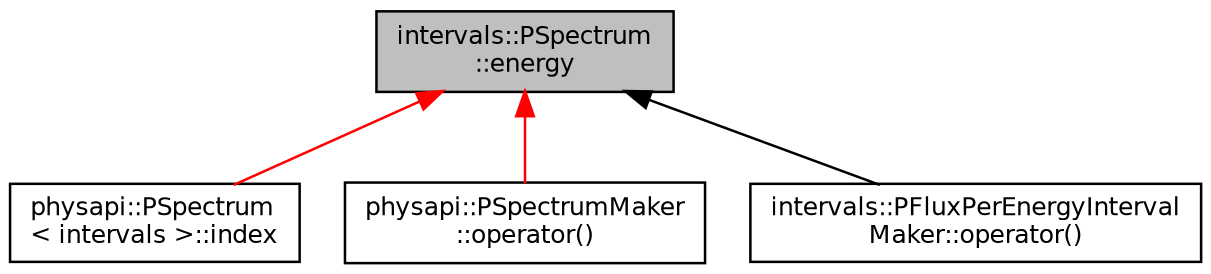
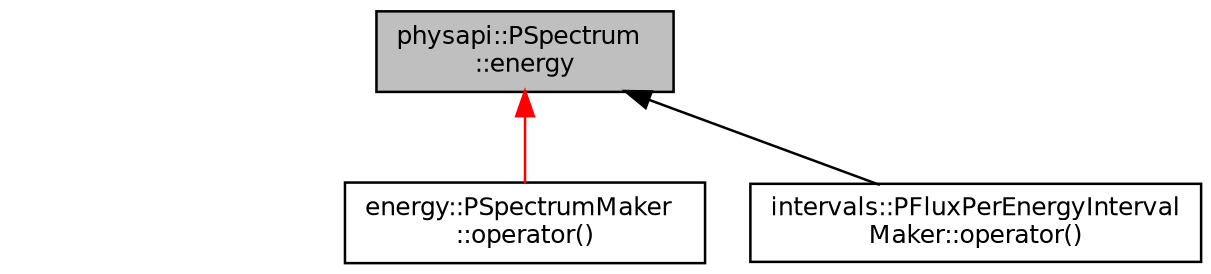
(525, 52) -> (525, 52)
(155, 223) -> none
(525, 223) -> (525, 223)
